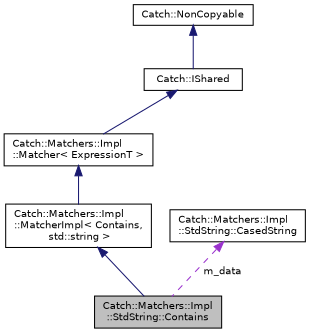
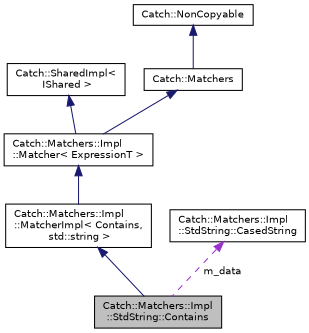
none -> (66, 80)
(193, 80) -> (193, 80)
